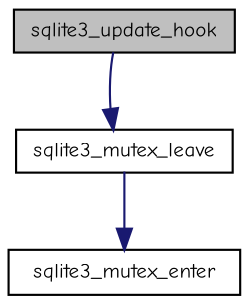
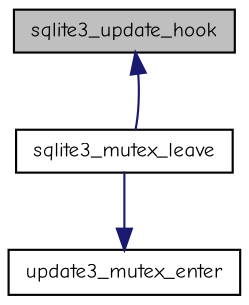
(110, 81) -> (139, 102)
(124, 272) -> (124, 272)
